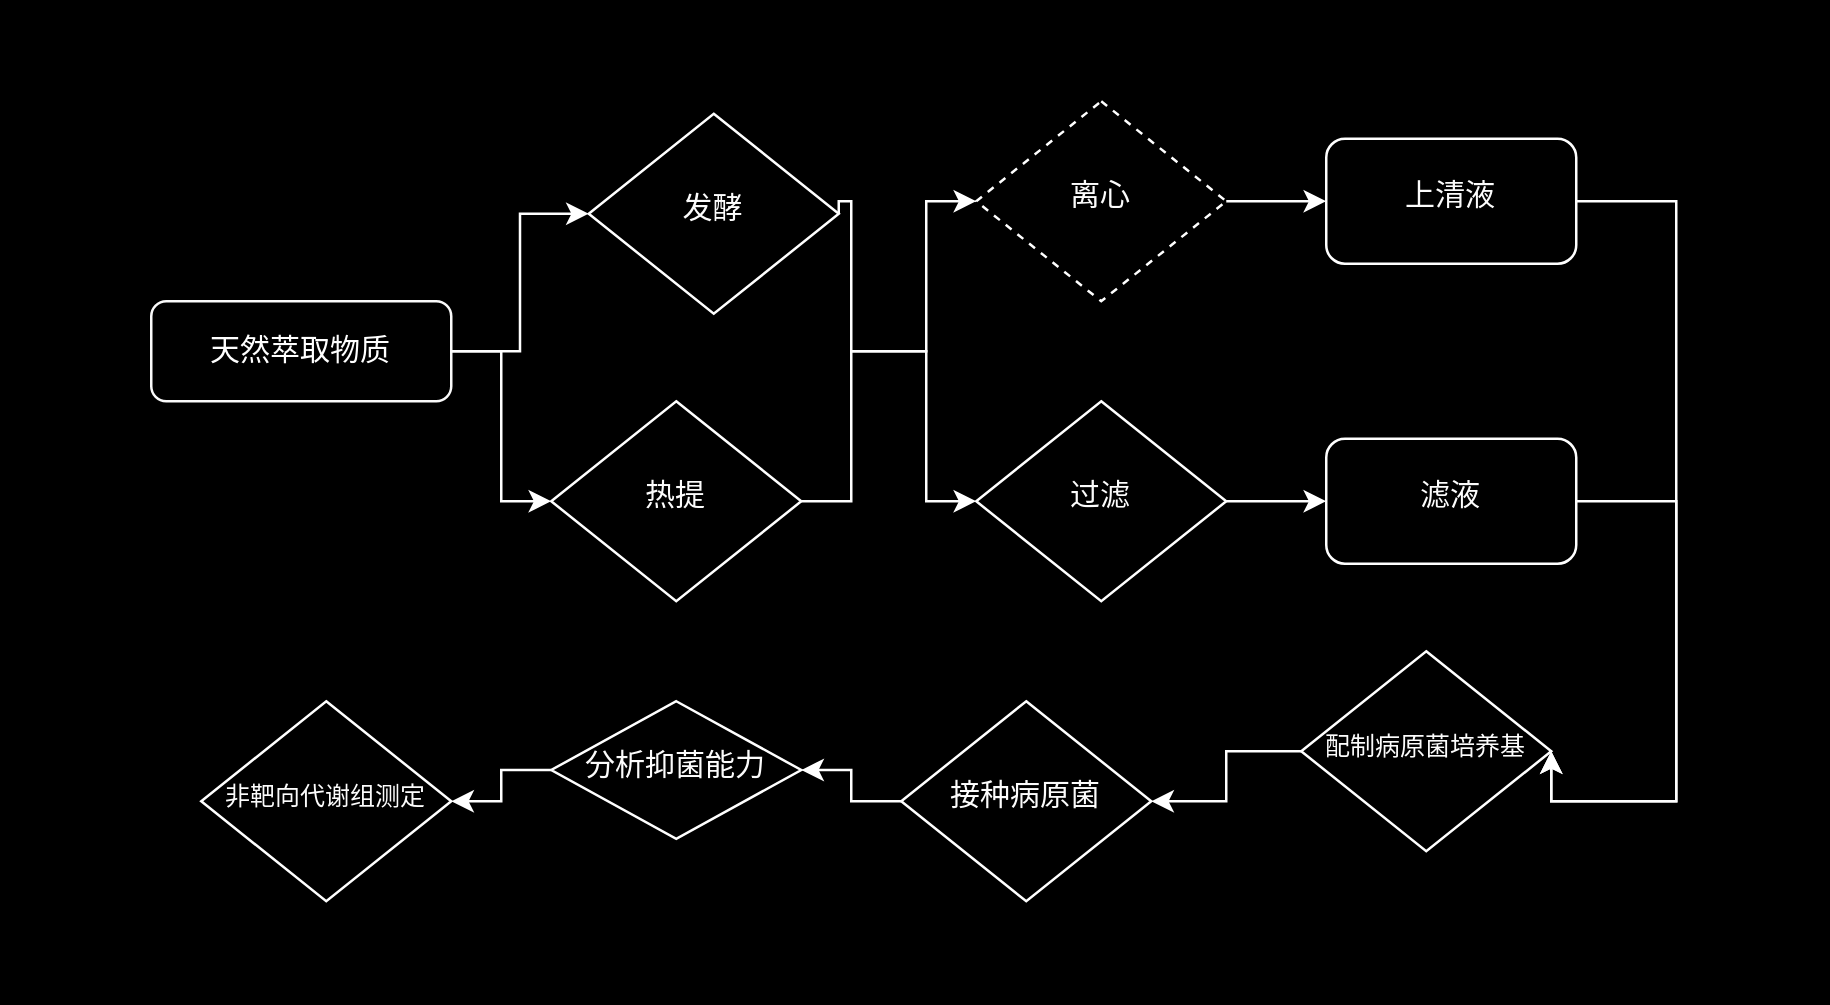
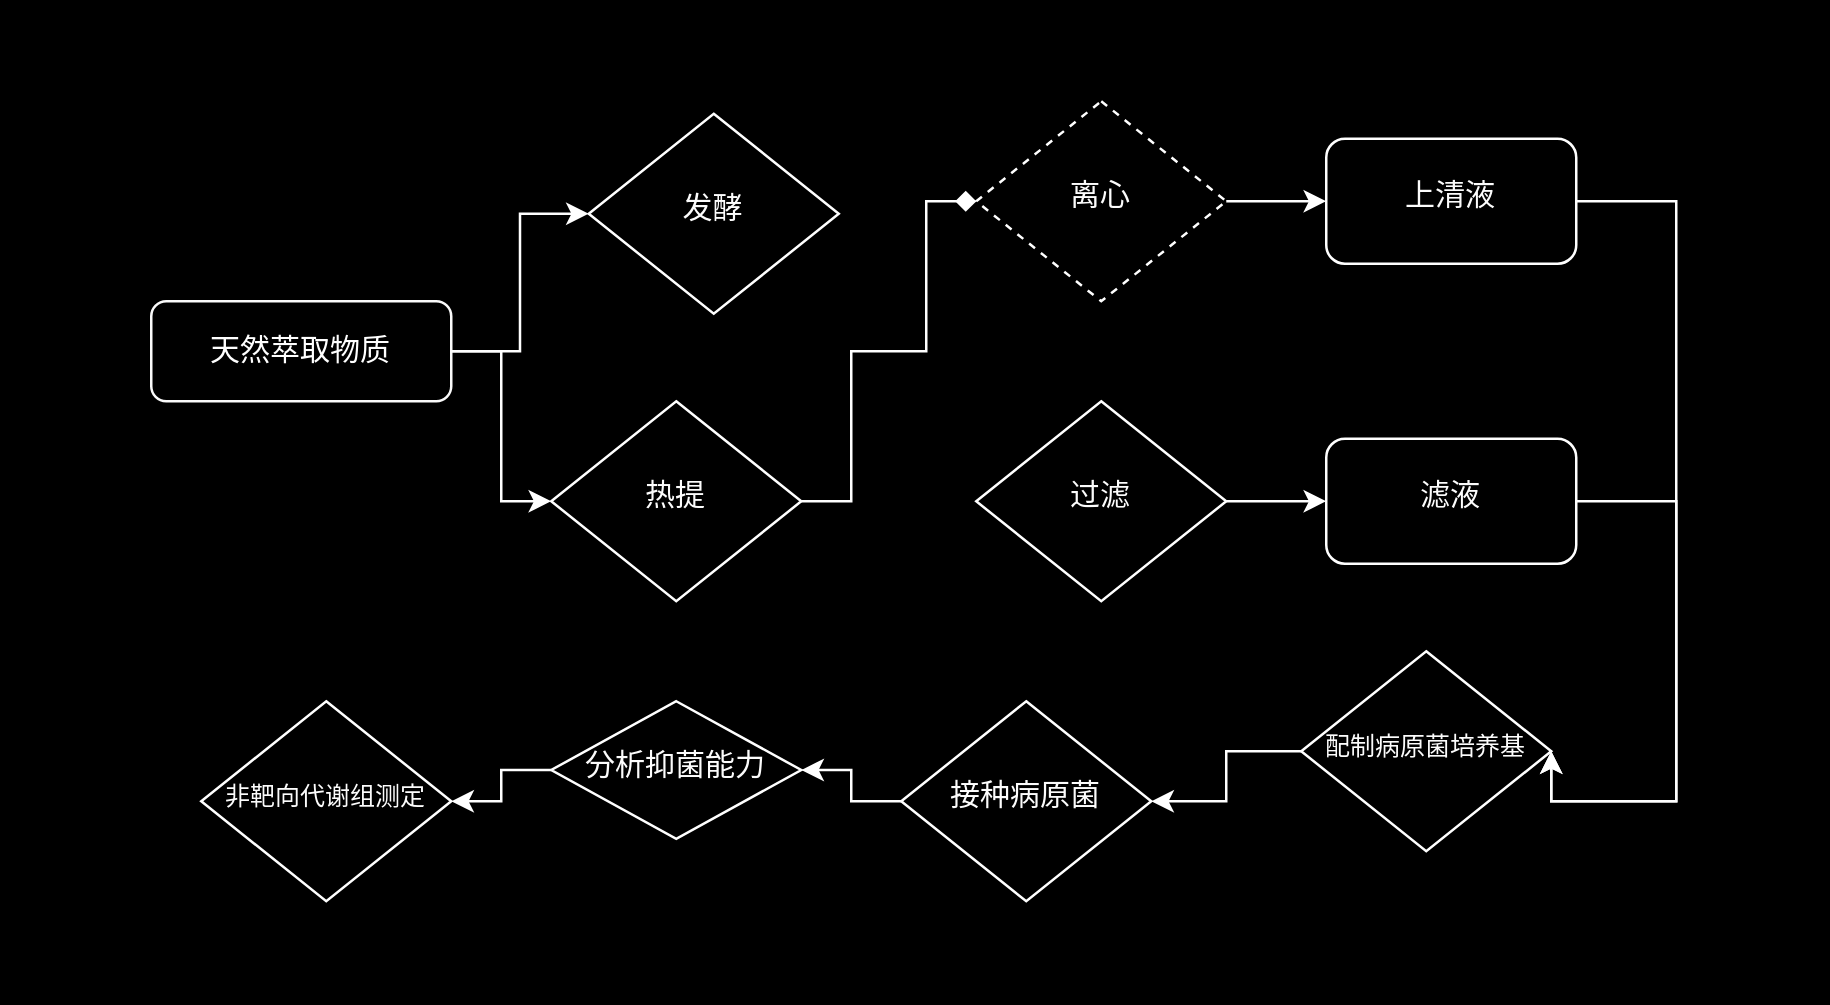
(957, 201) -> (956, 201)
(926, 445) -> none
